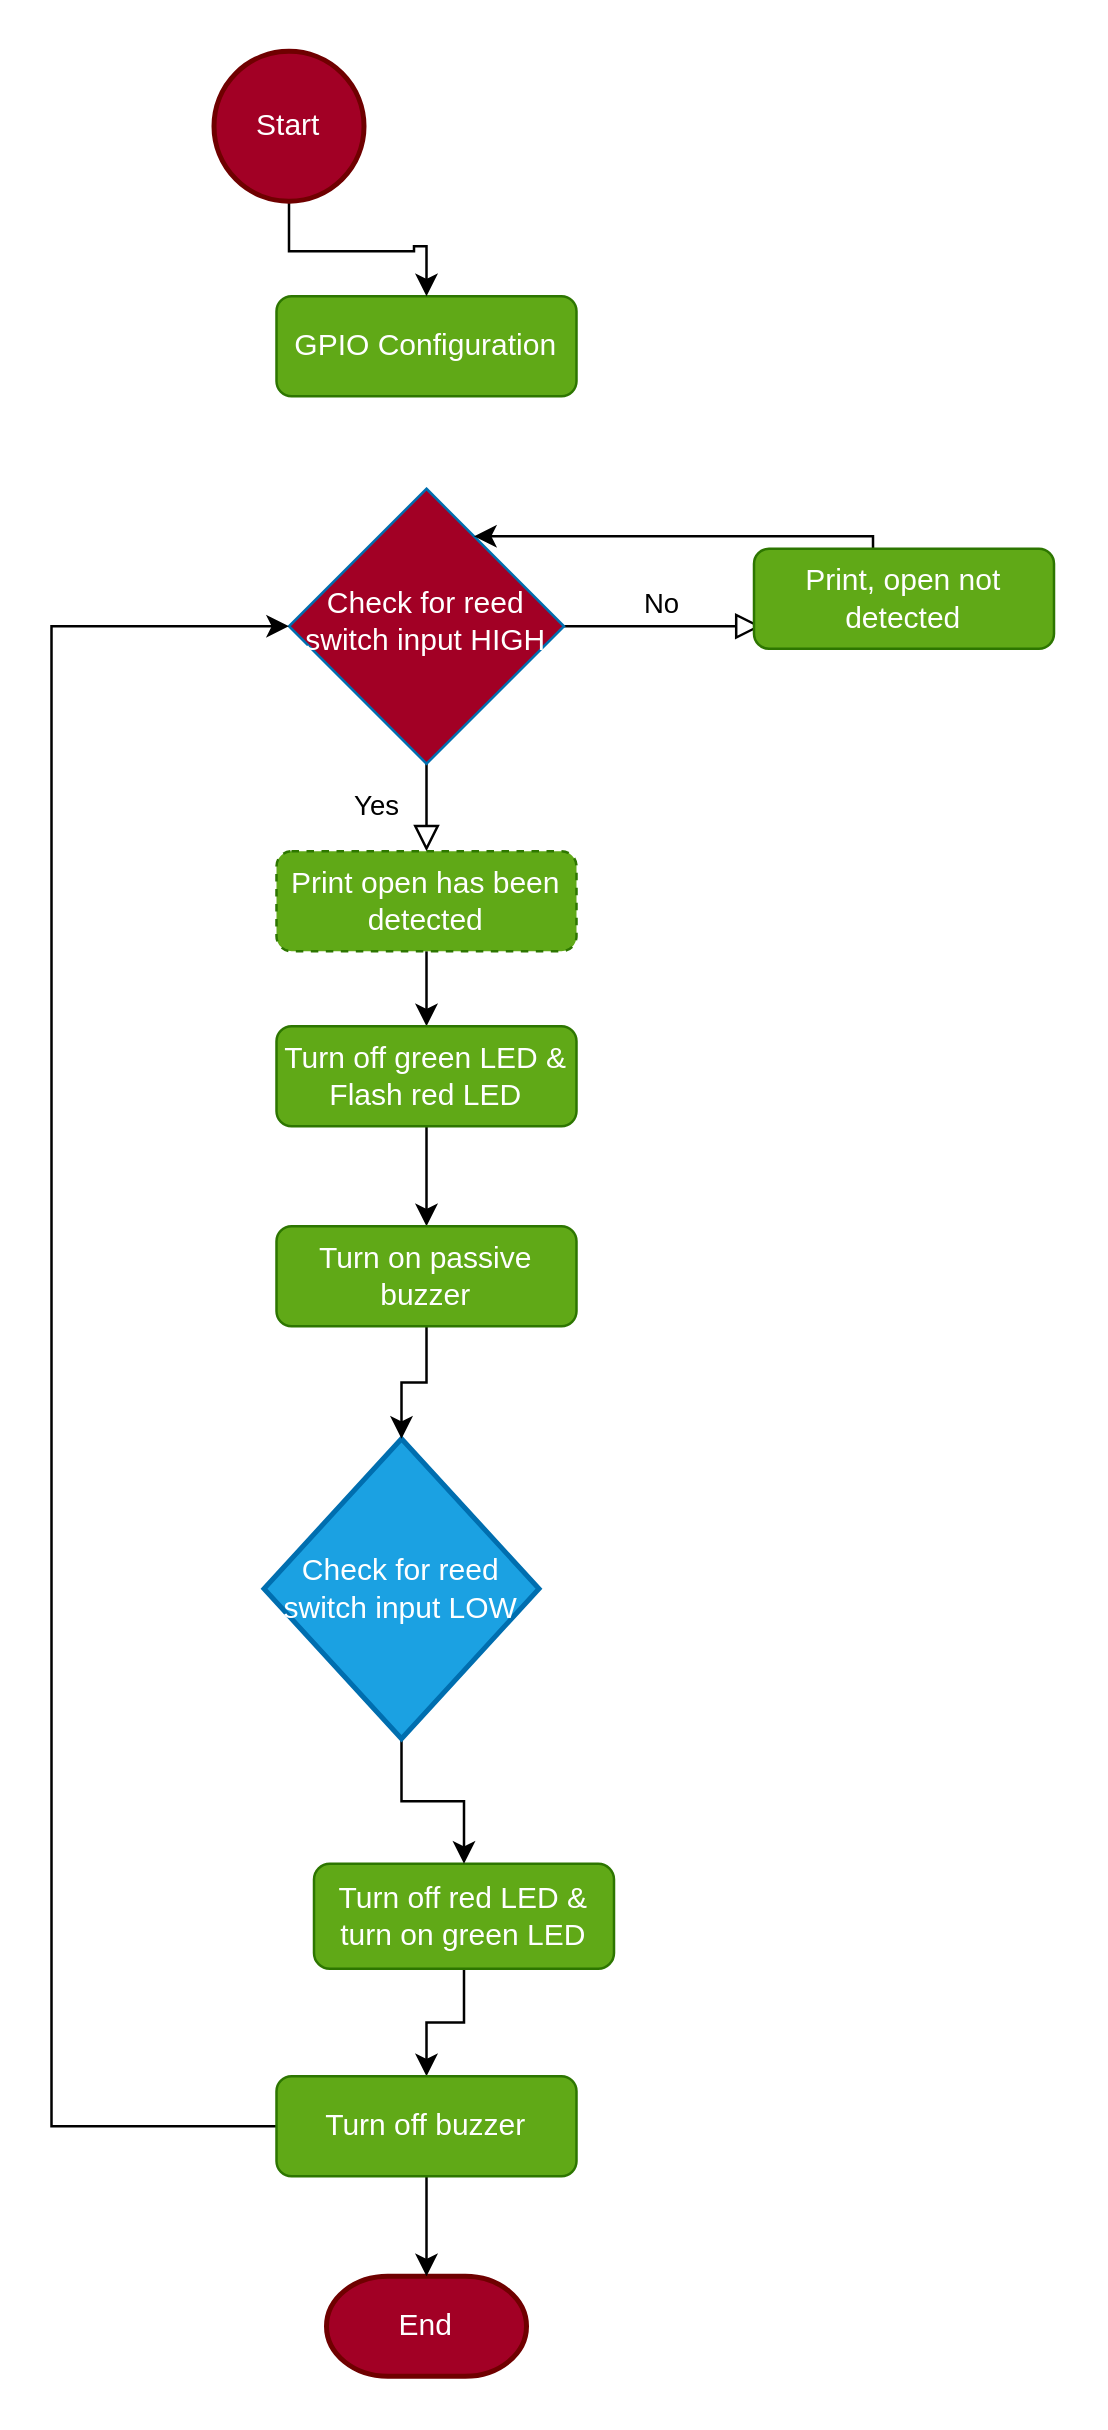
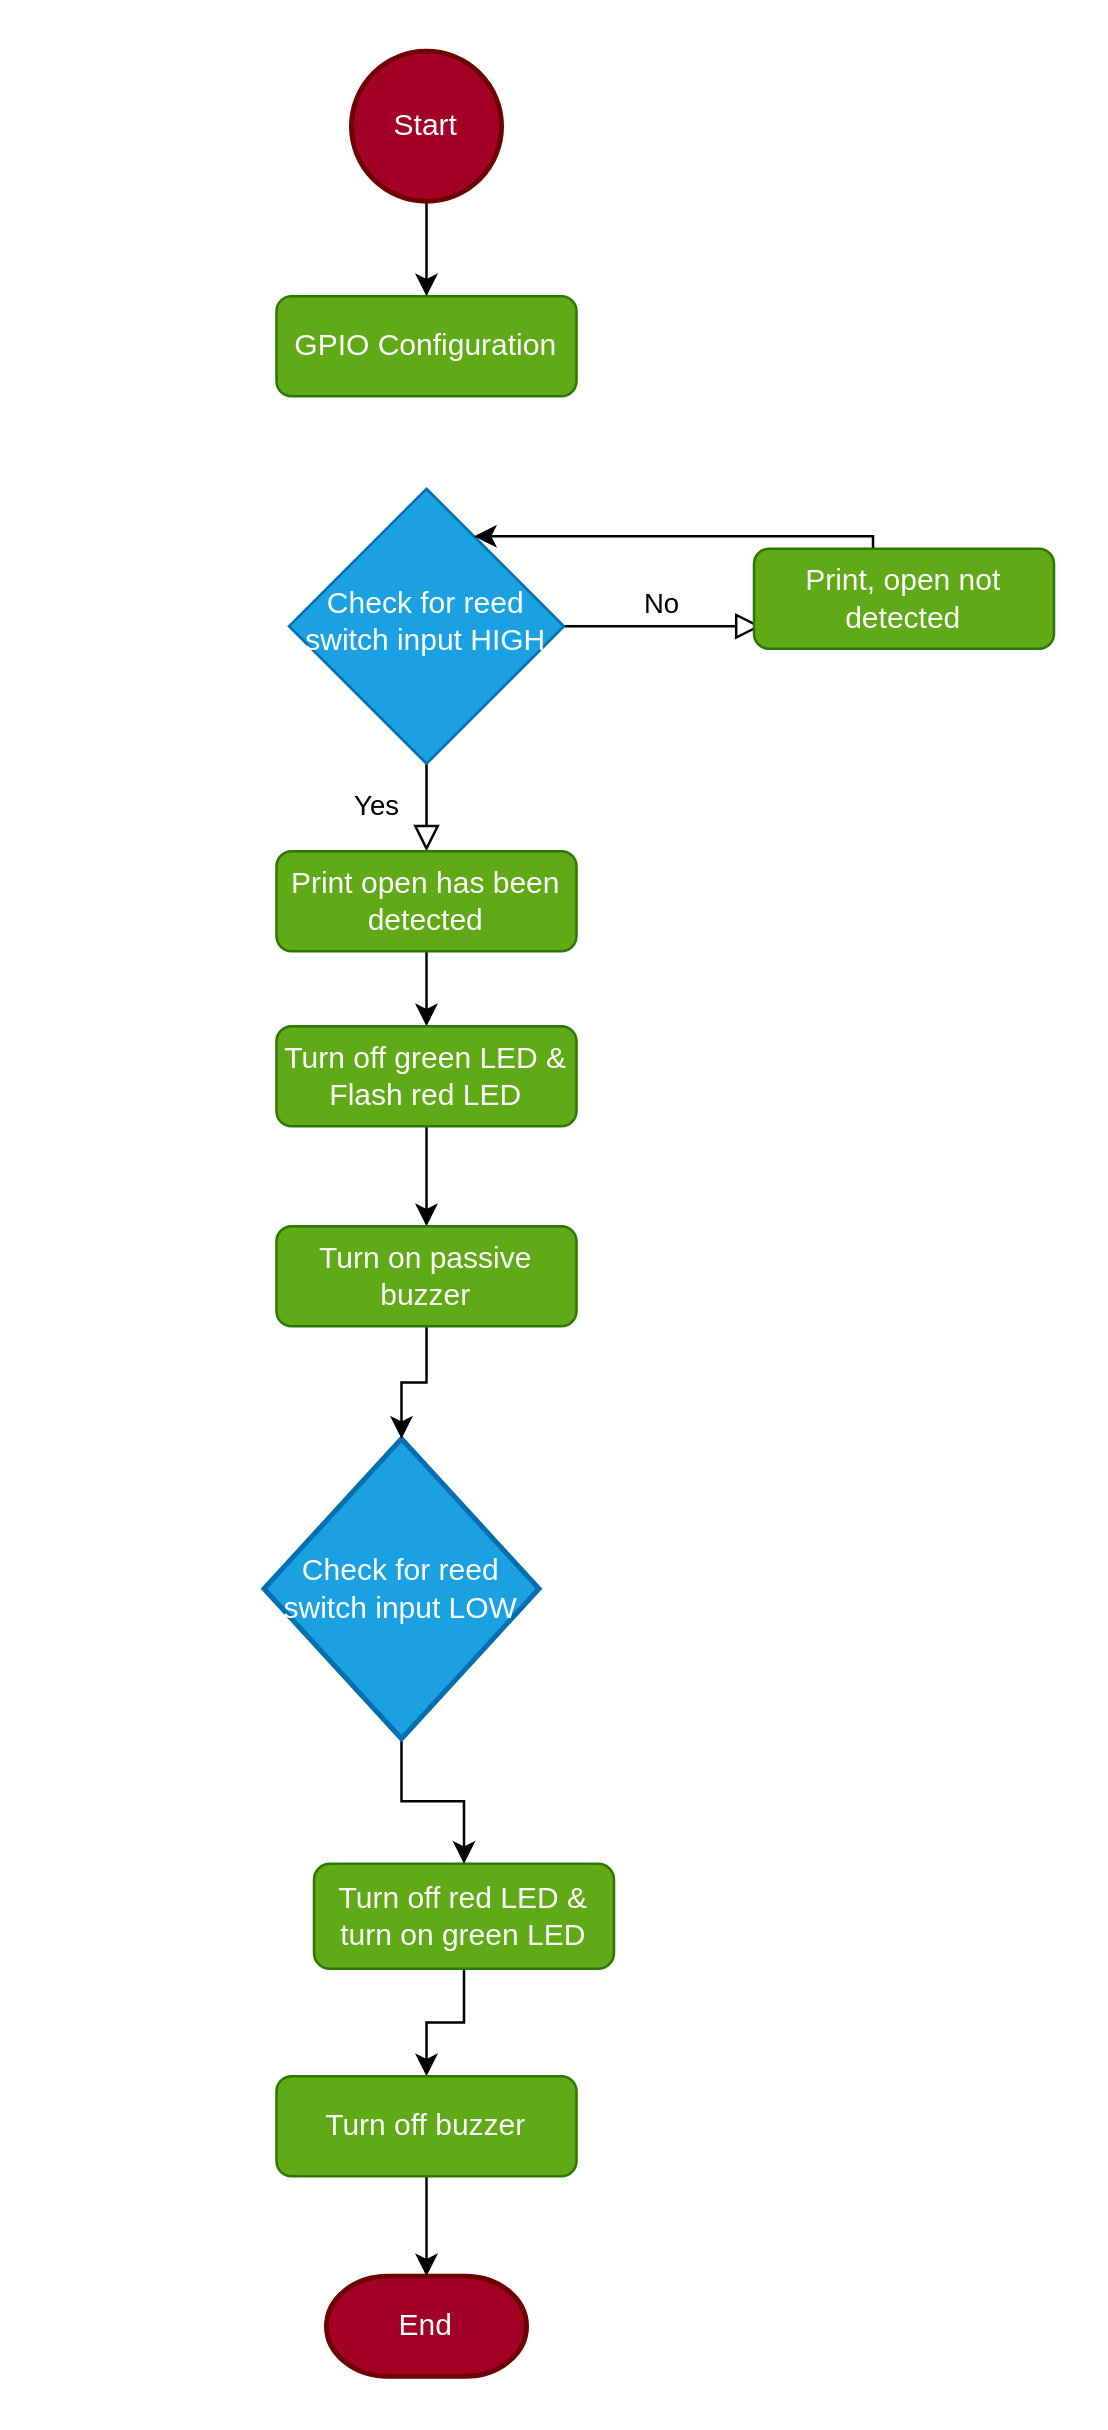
(289, 126) -> (426, 126)
(426, 626) -> (426, 626)
(426, 901) -> (426, 901)
(51, 1378) -> none
